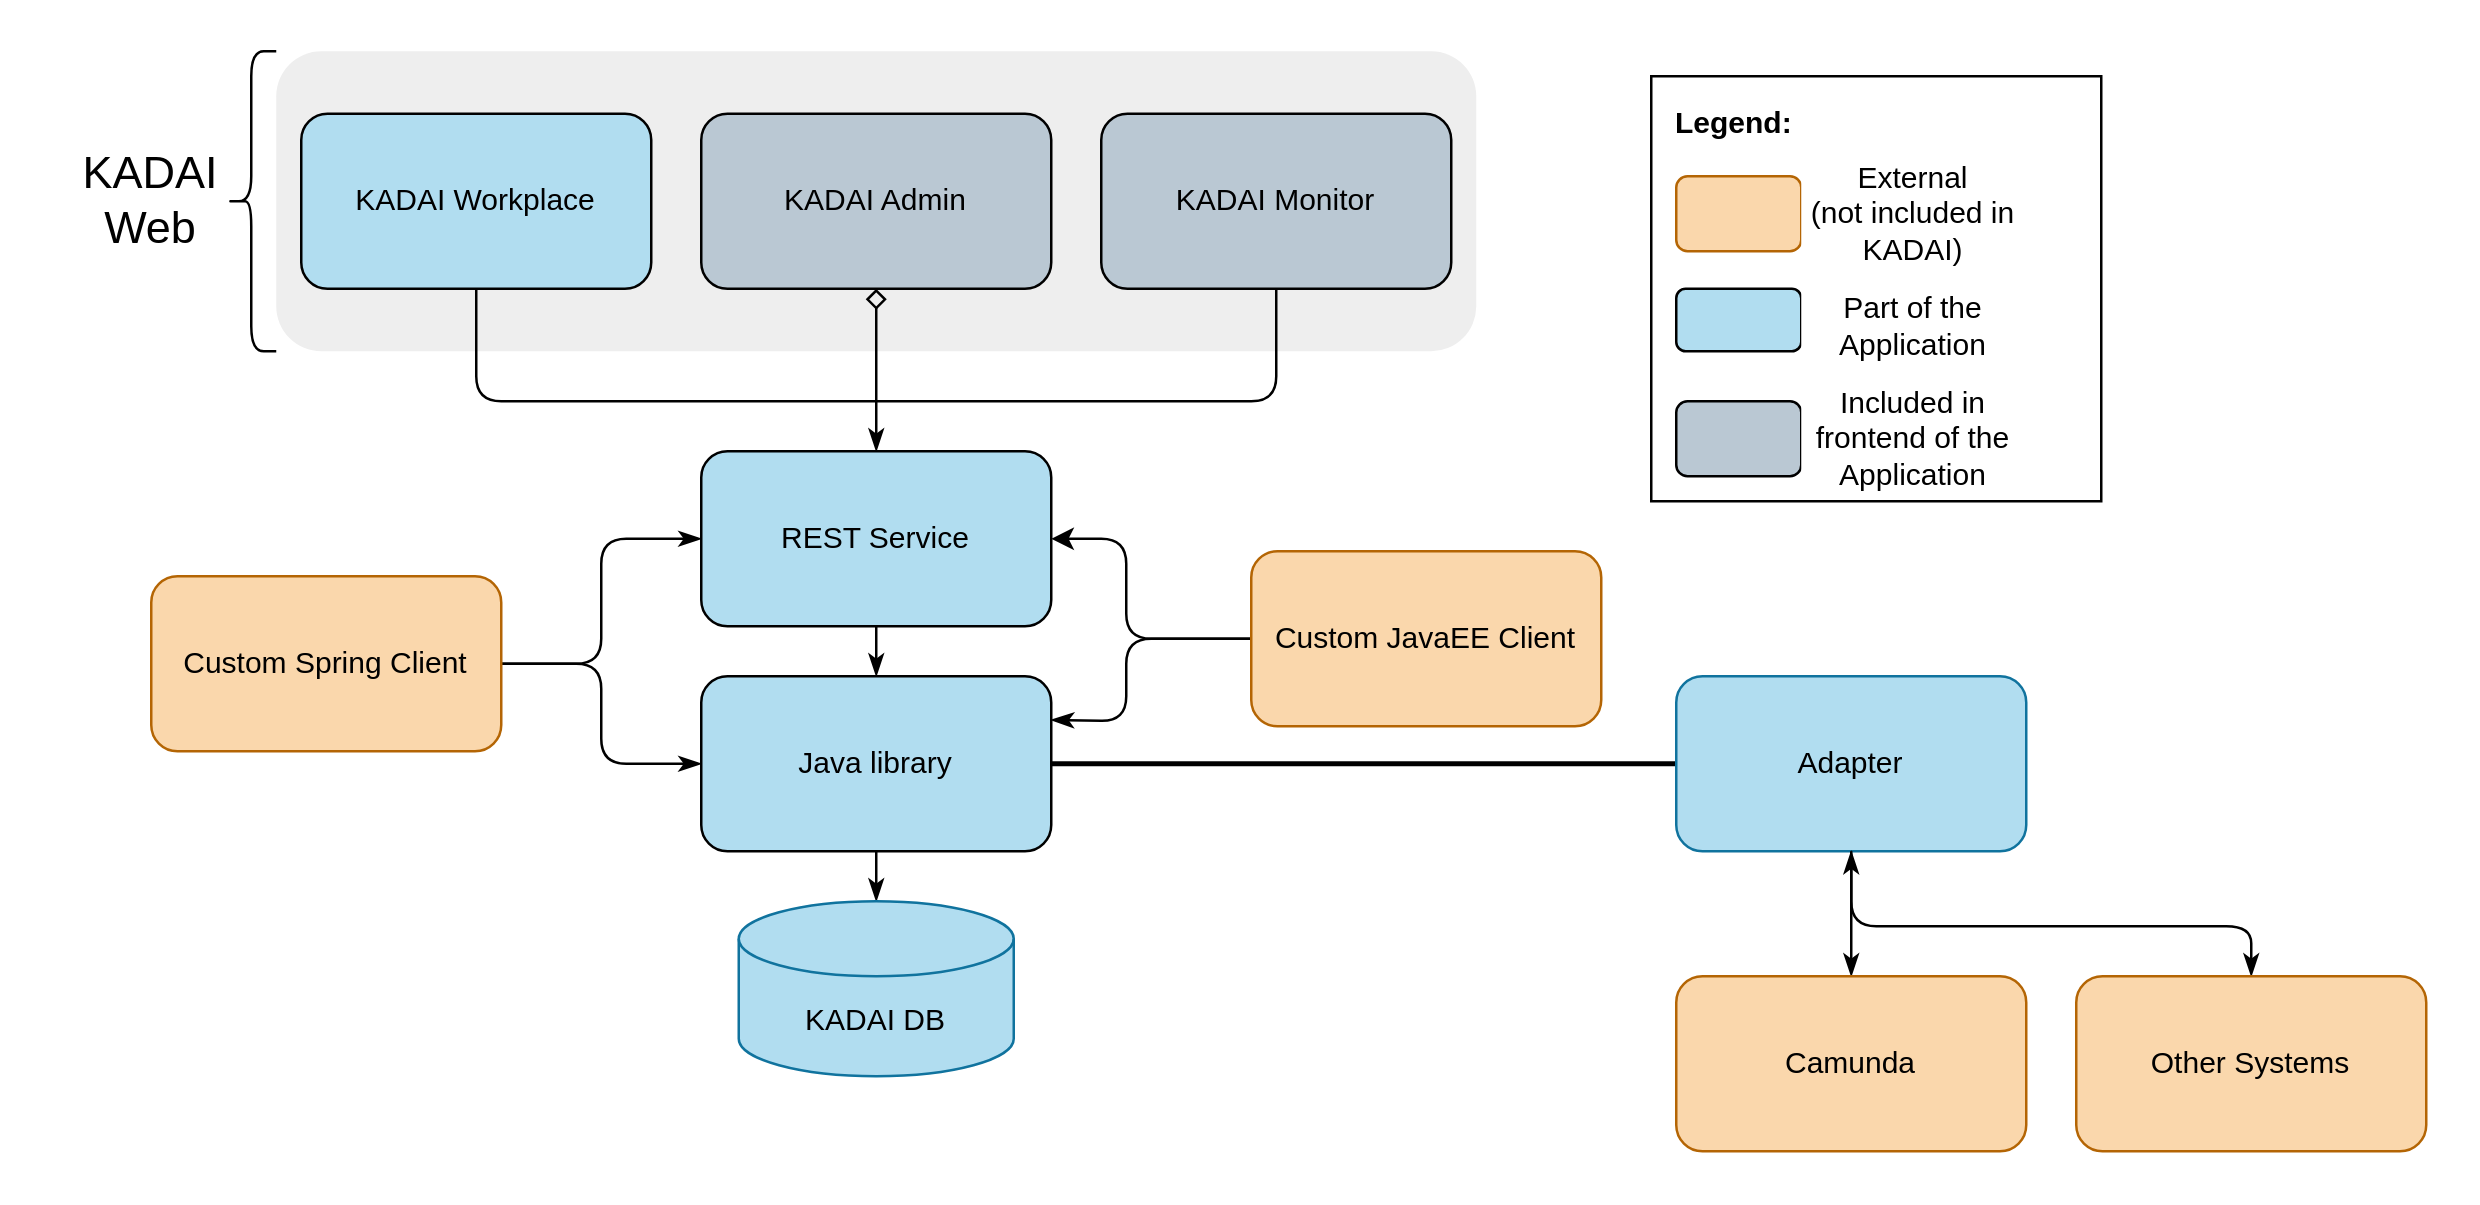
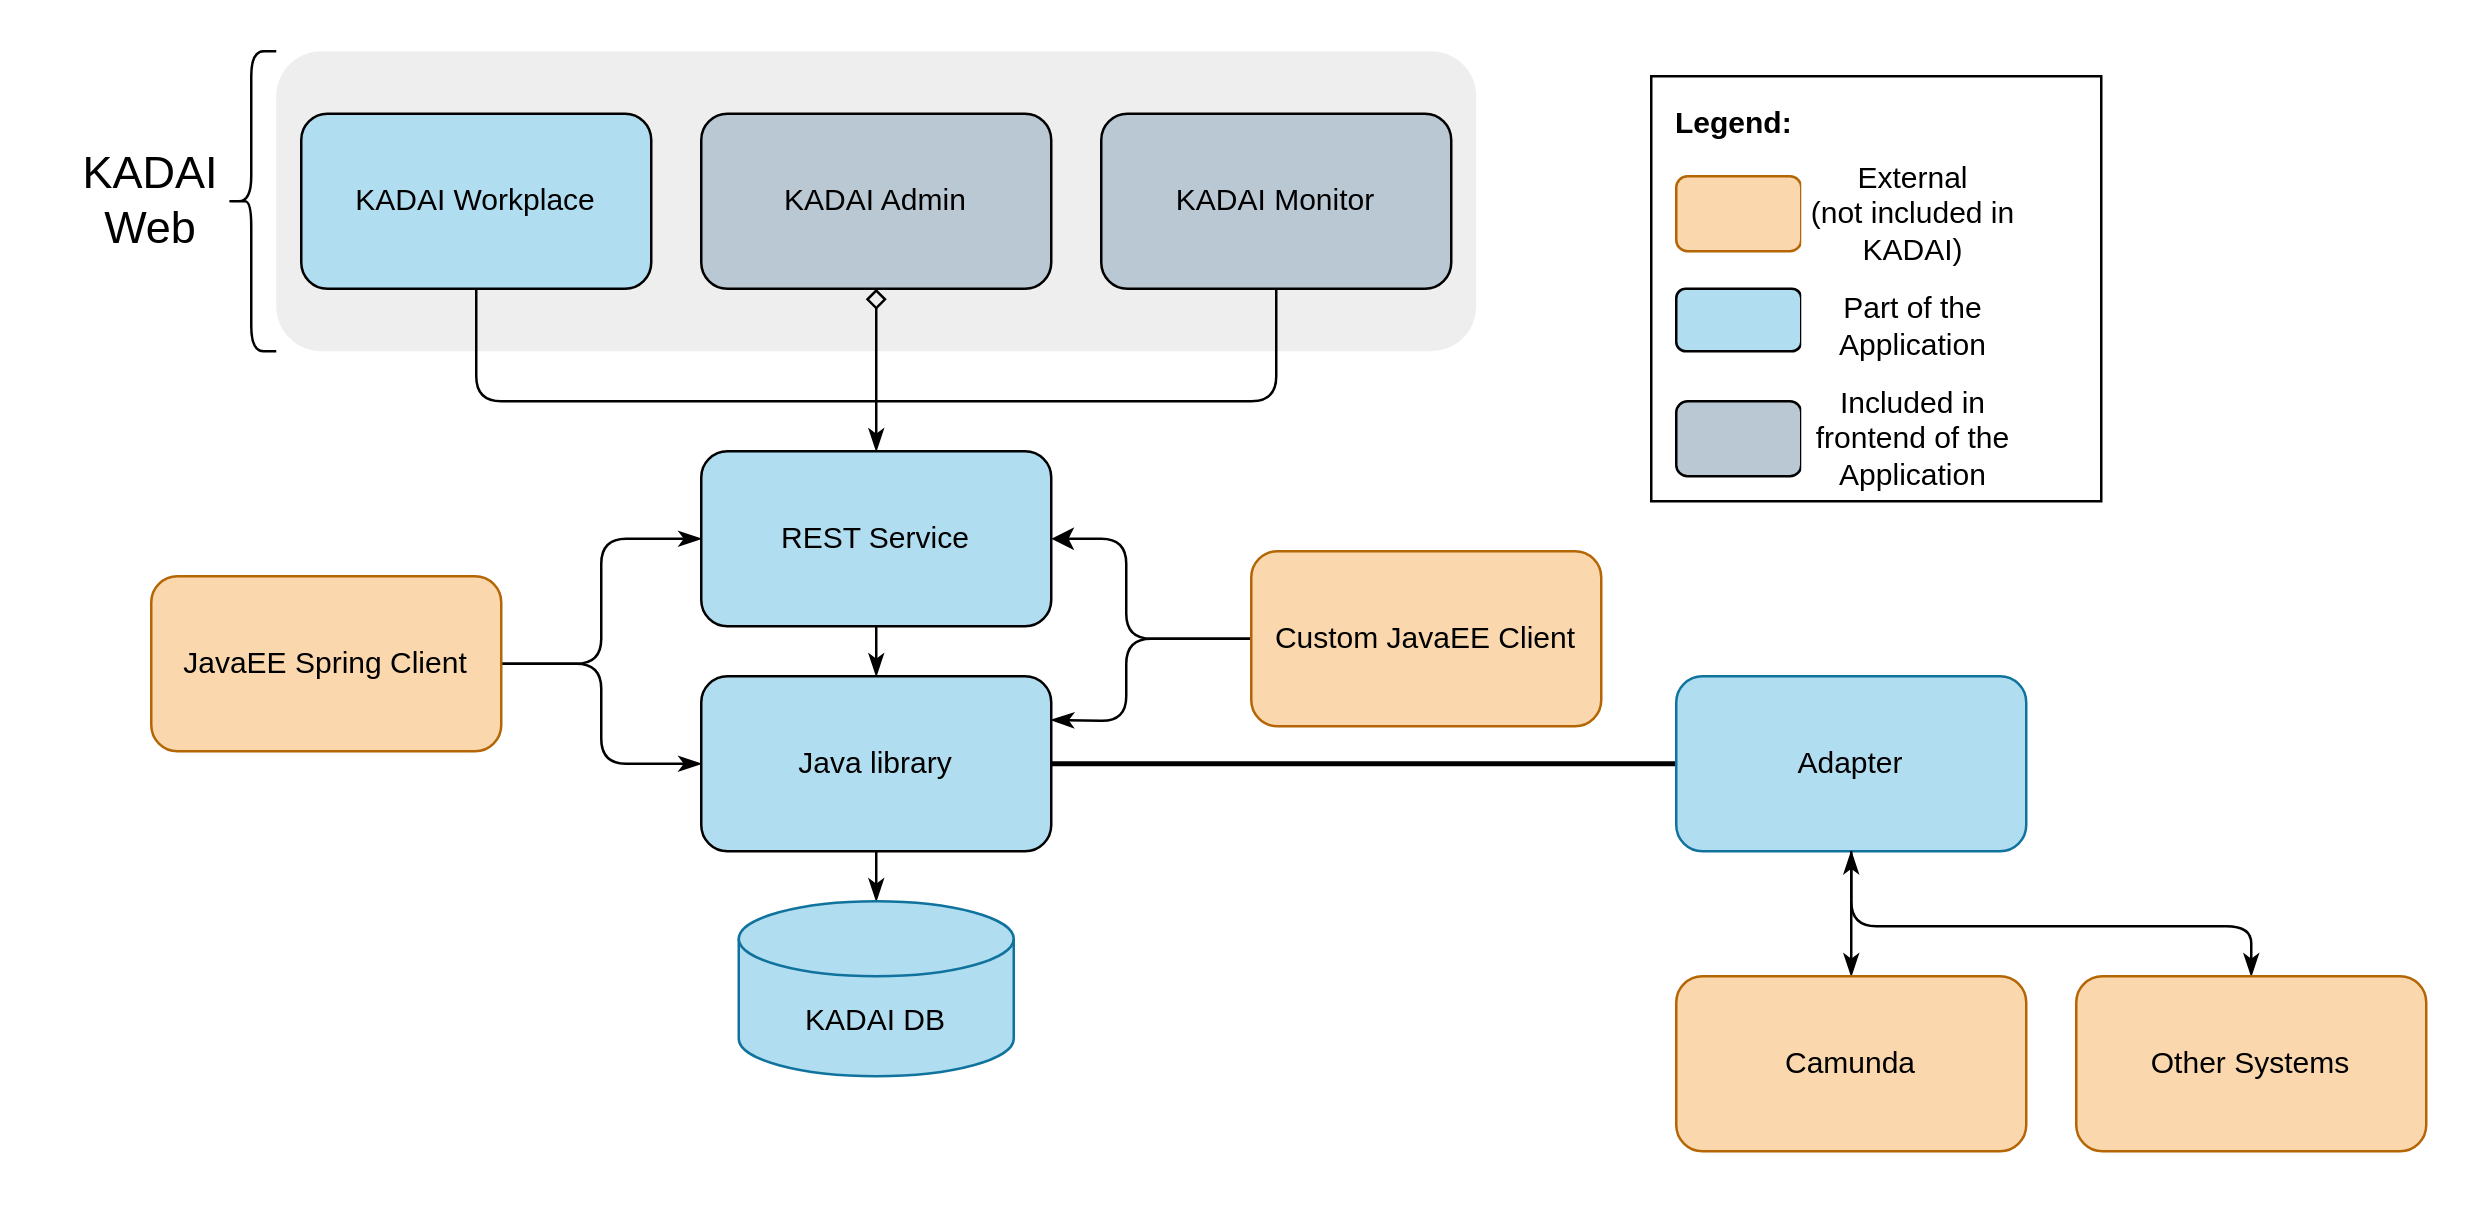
(326, 664) -> (326, 664)
